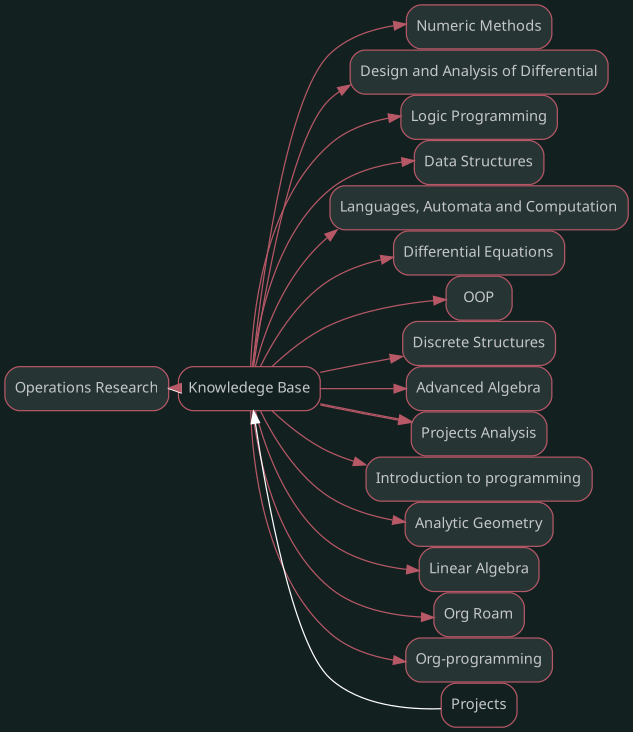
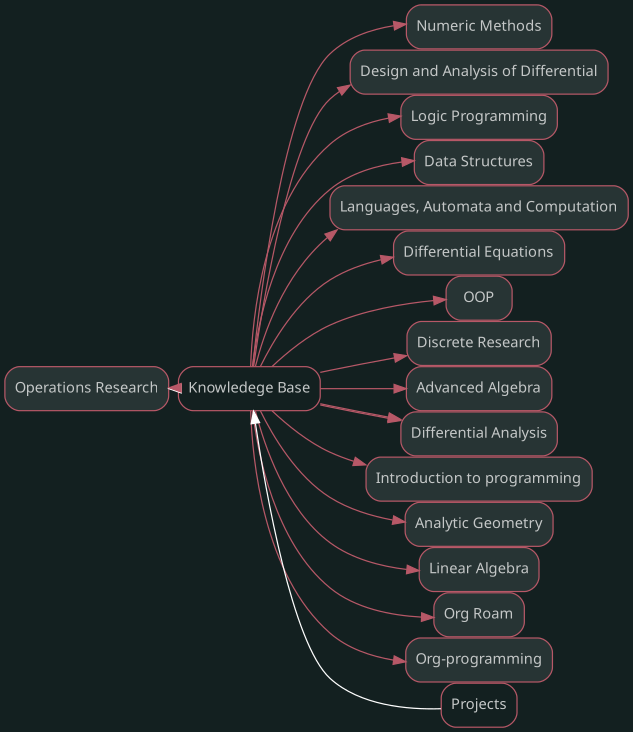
(479, 343) -> (479, 343)
(479, 434) -> (479, 434)
